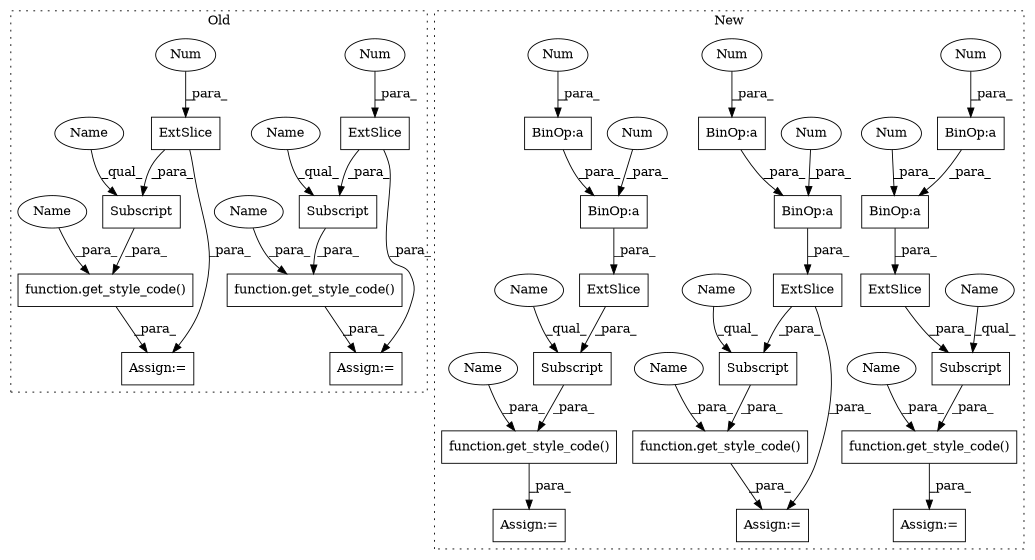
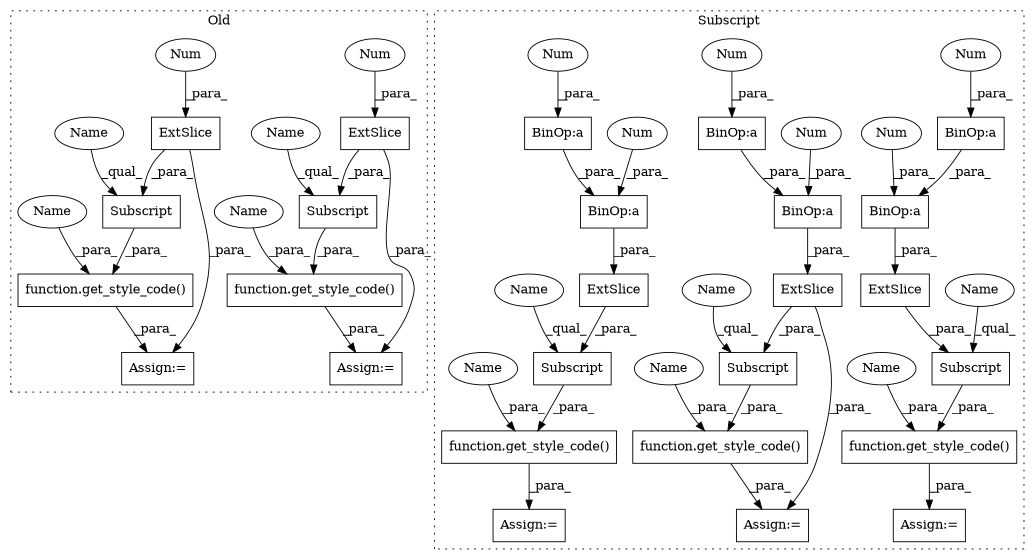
(729, 21) -> (729, 21)
